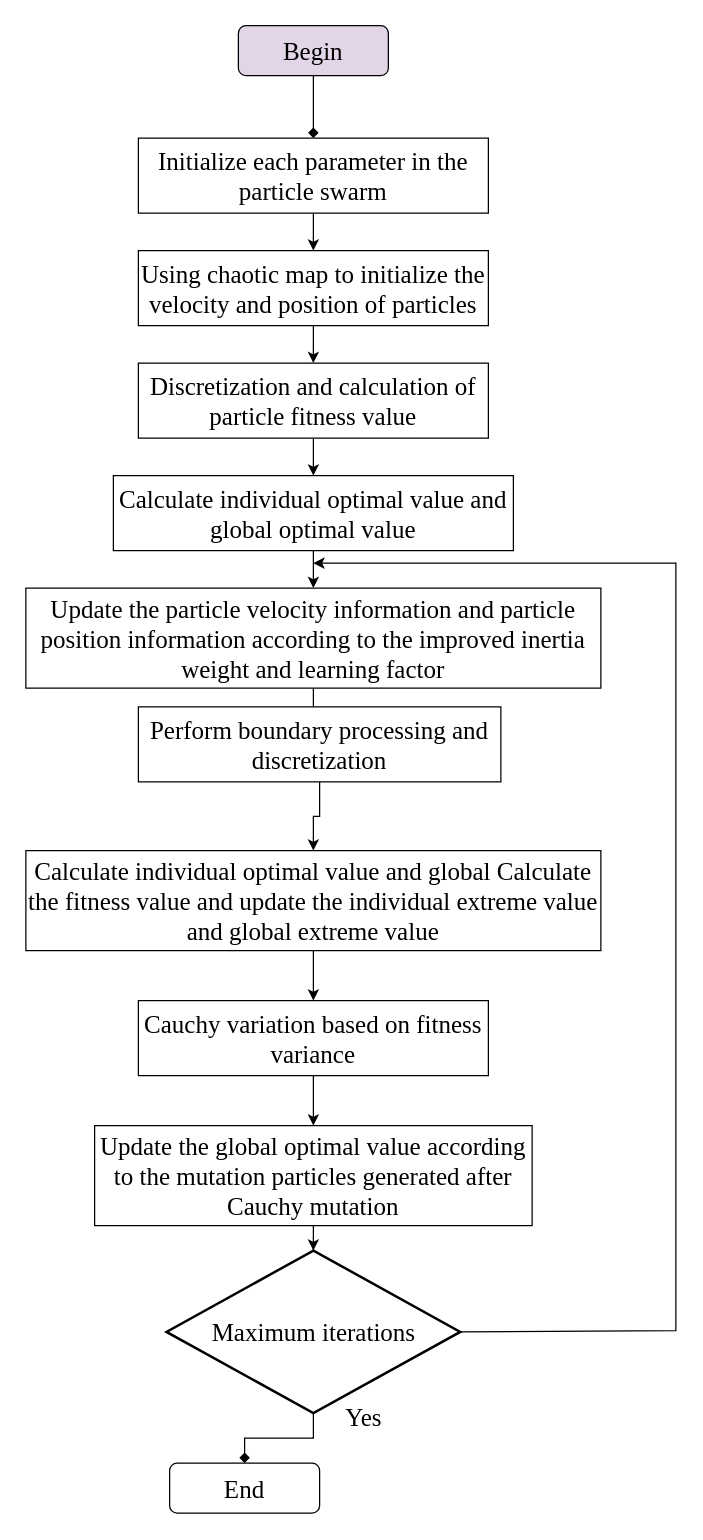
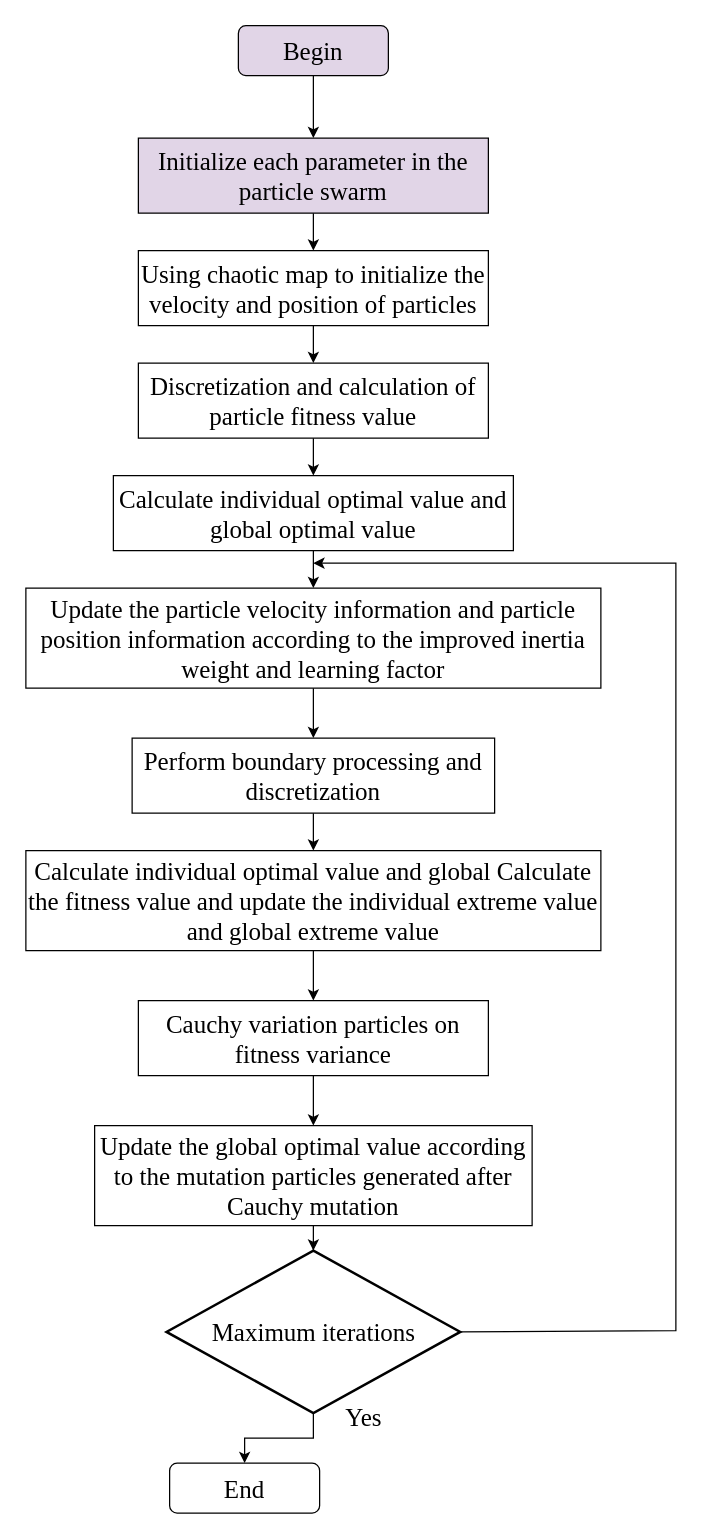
(313, 127) -> (313, 128)
(313, 176) -> (313, 176)
(319, 744) -> (313, 776)
(313, 1038) -> (313, 1038)
(244, 1452) -> (244, 1453)
